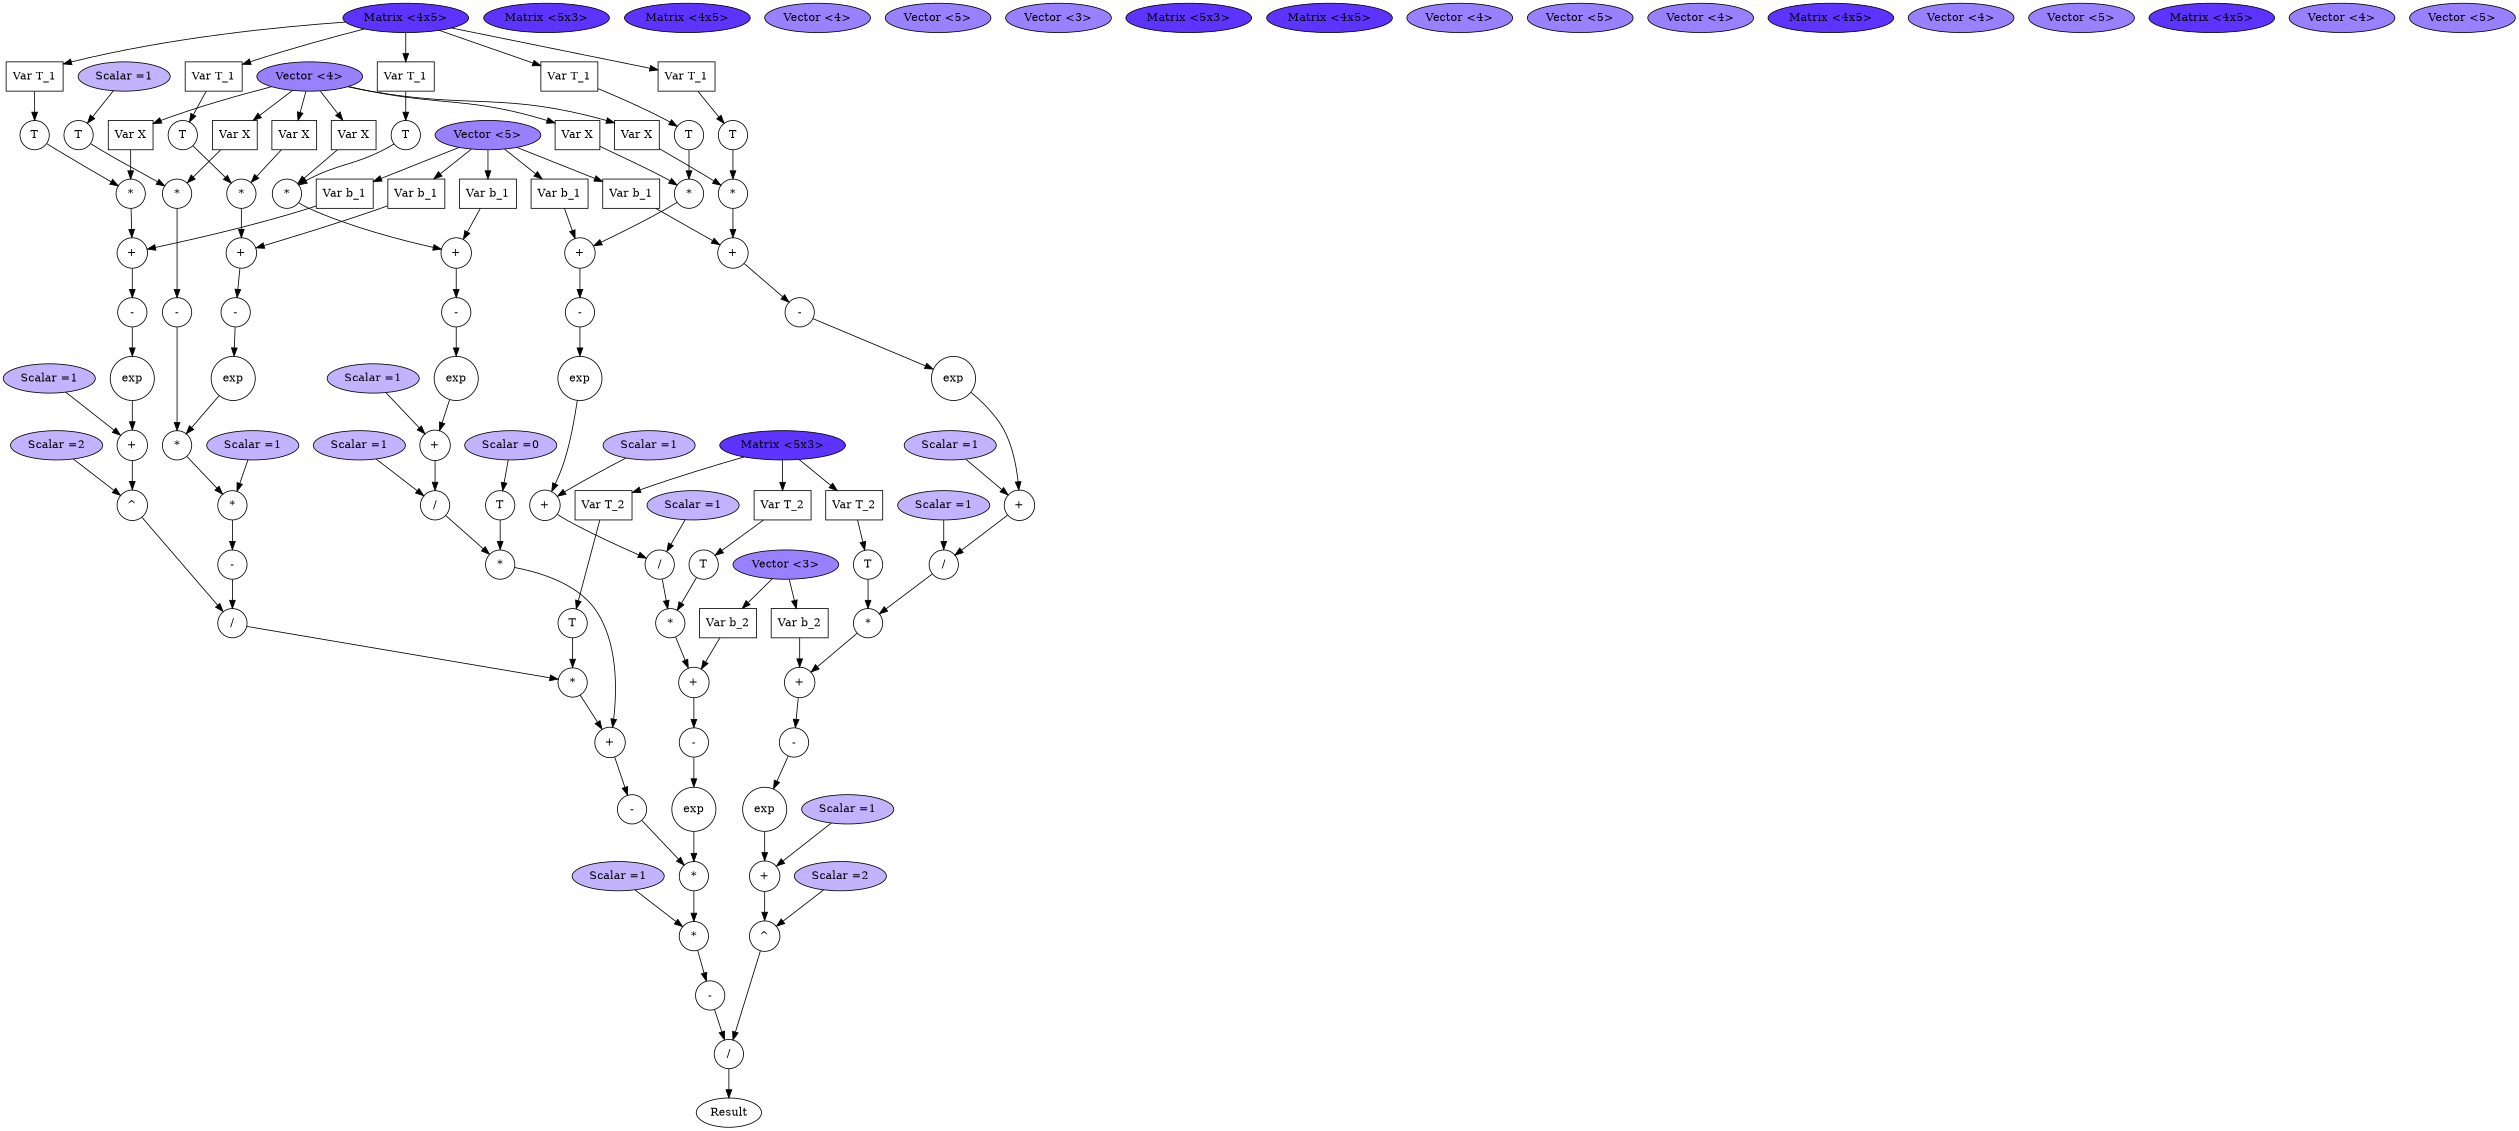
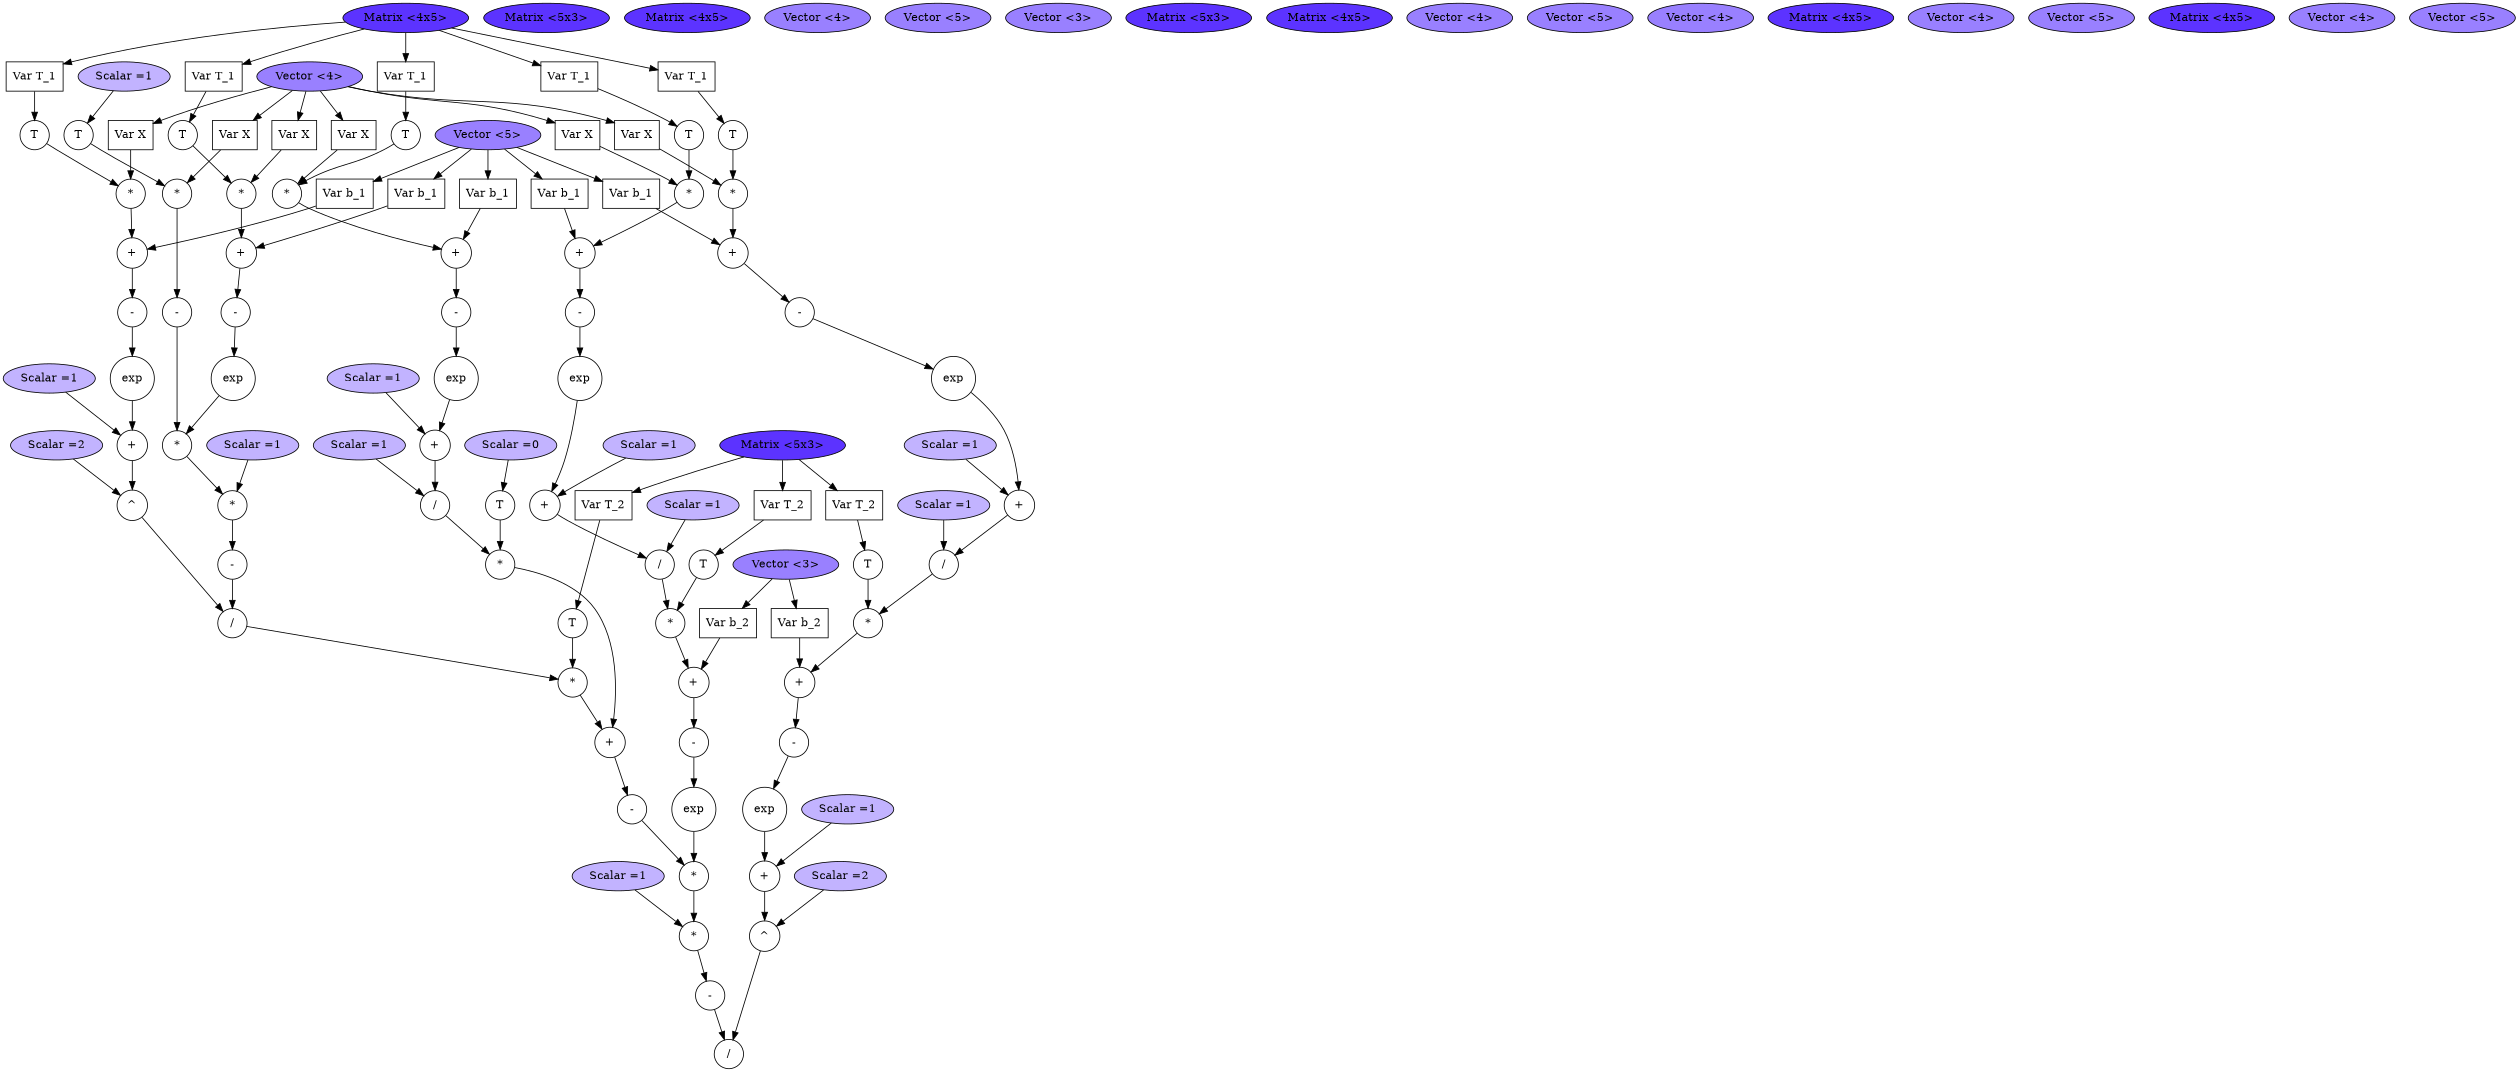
(729, 1113) -> none
